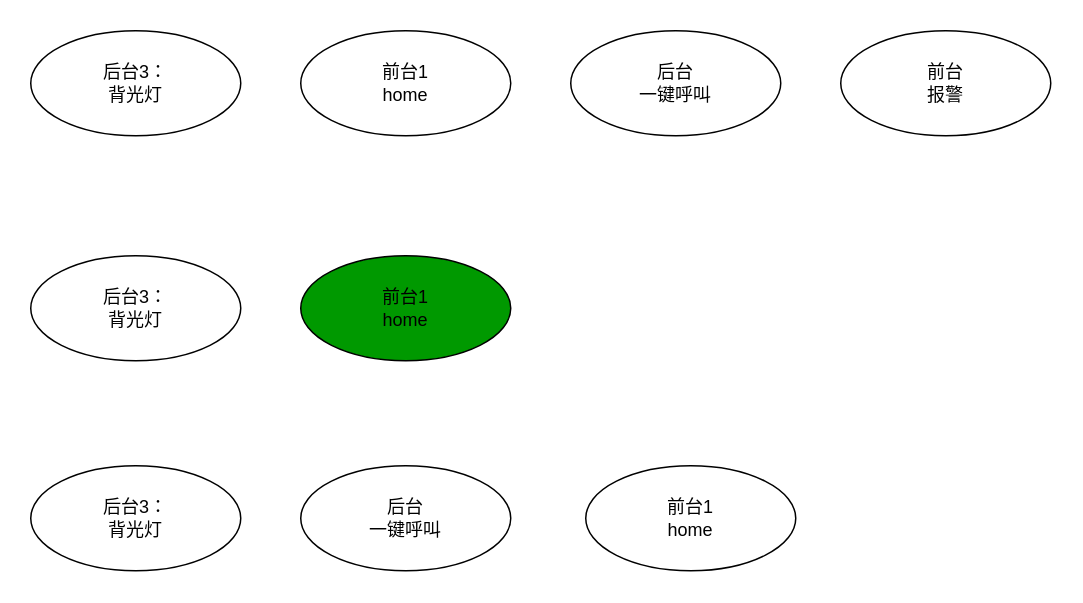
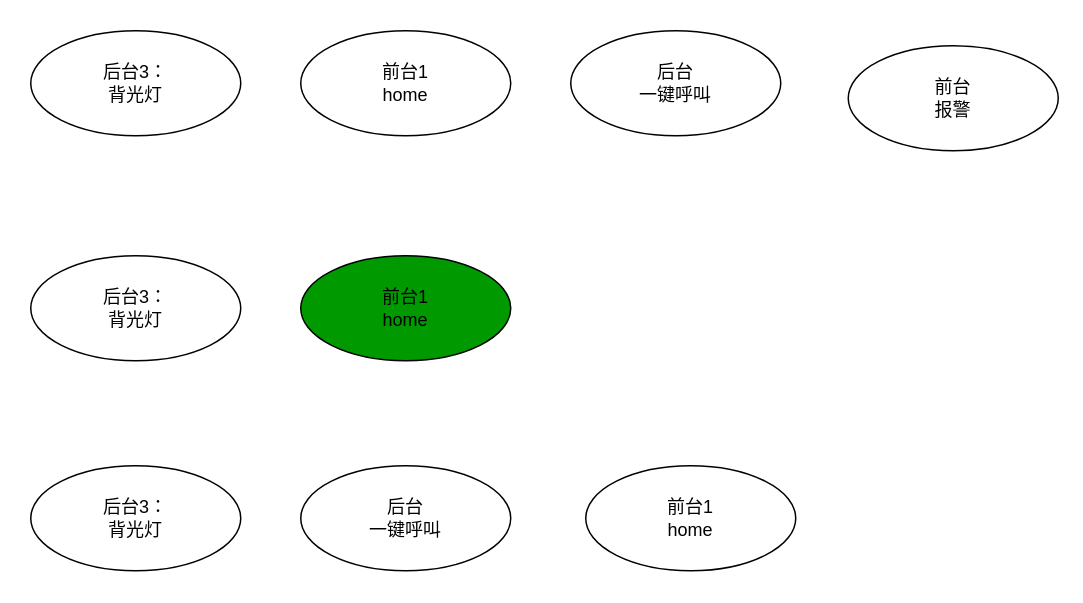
(946, 83) -> (953, 98)
